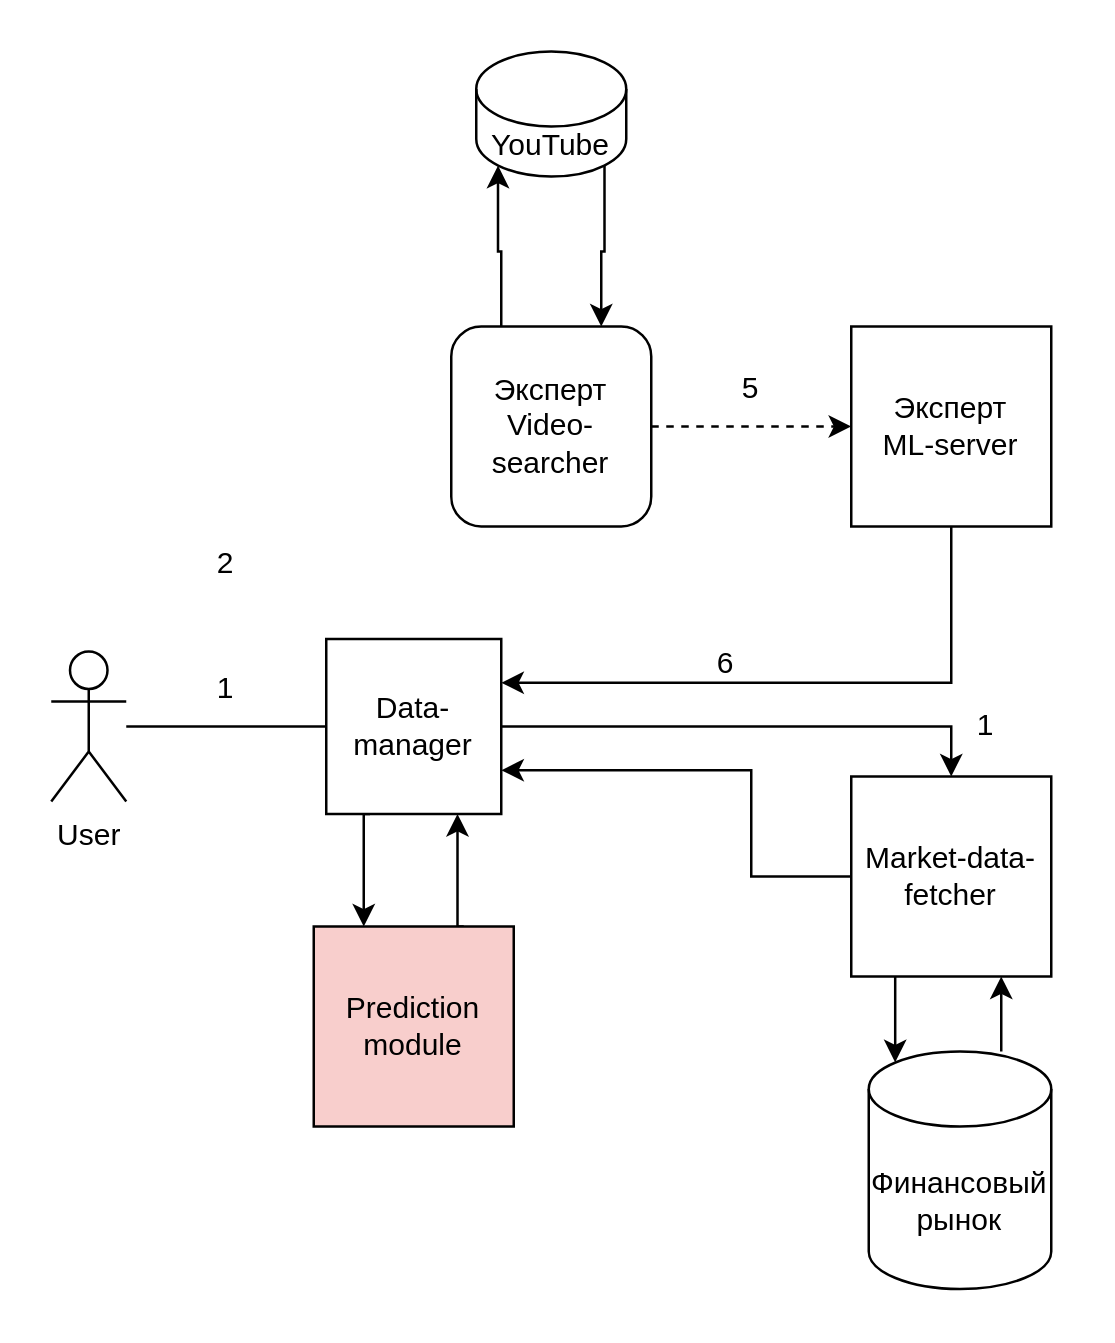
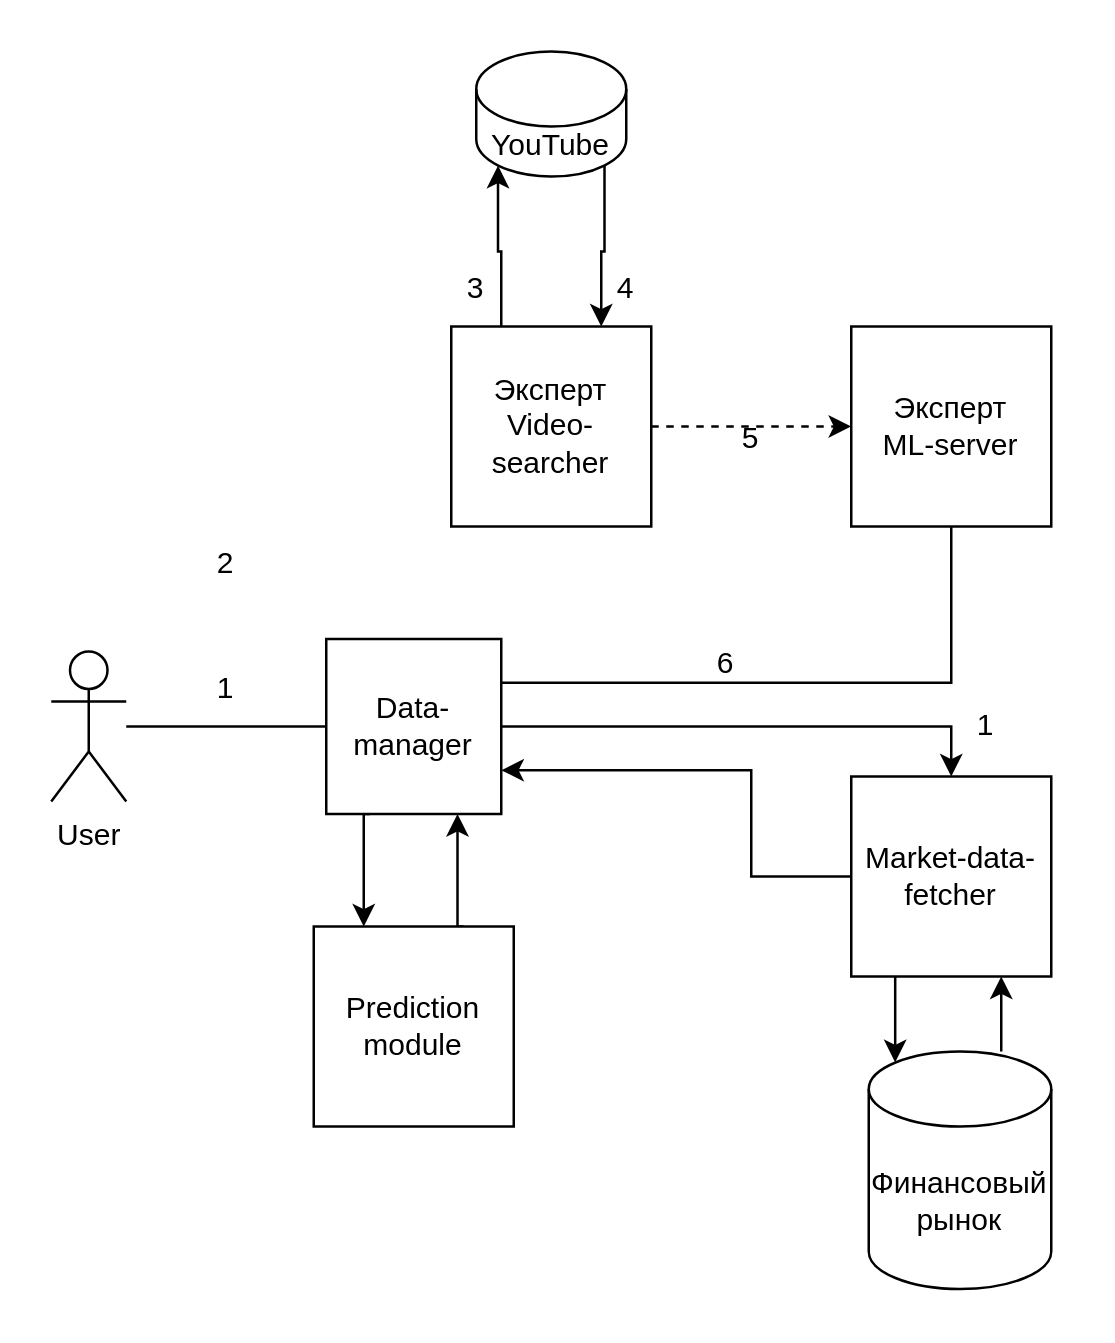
none -> (476, 289)
none -> (626, 289)
(751, 389) -> (751, 439)
(551, 426) -> (551, 426)
(519, 683) -> (512, 683)
(414, 1026) -> (414, 1026)
